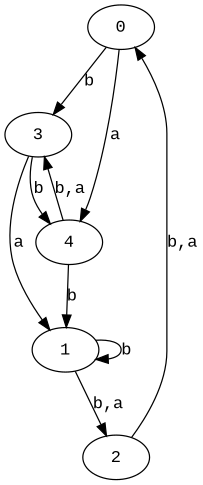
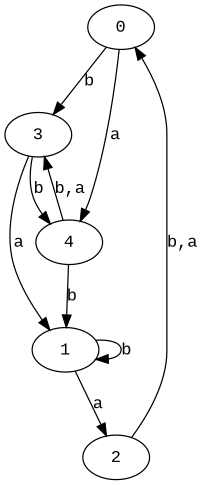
(108, 404) -> (98, 404)
